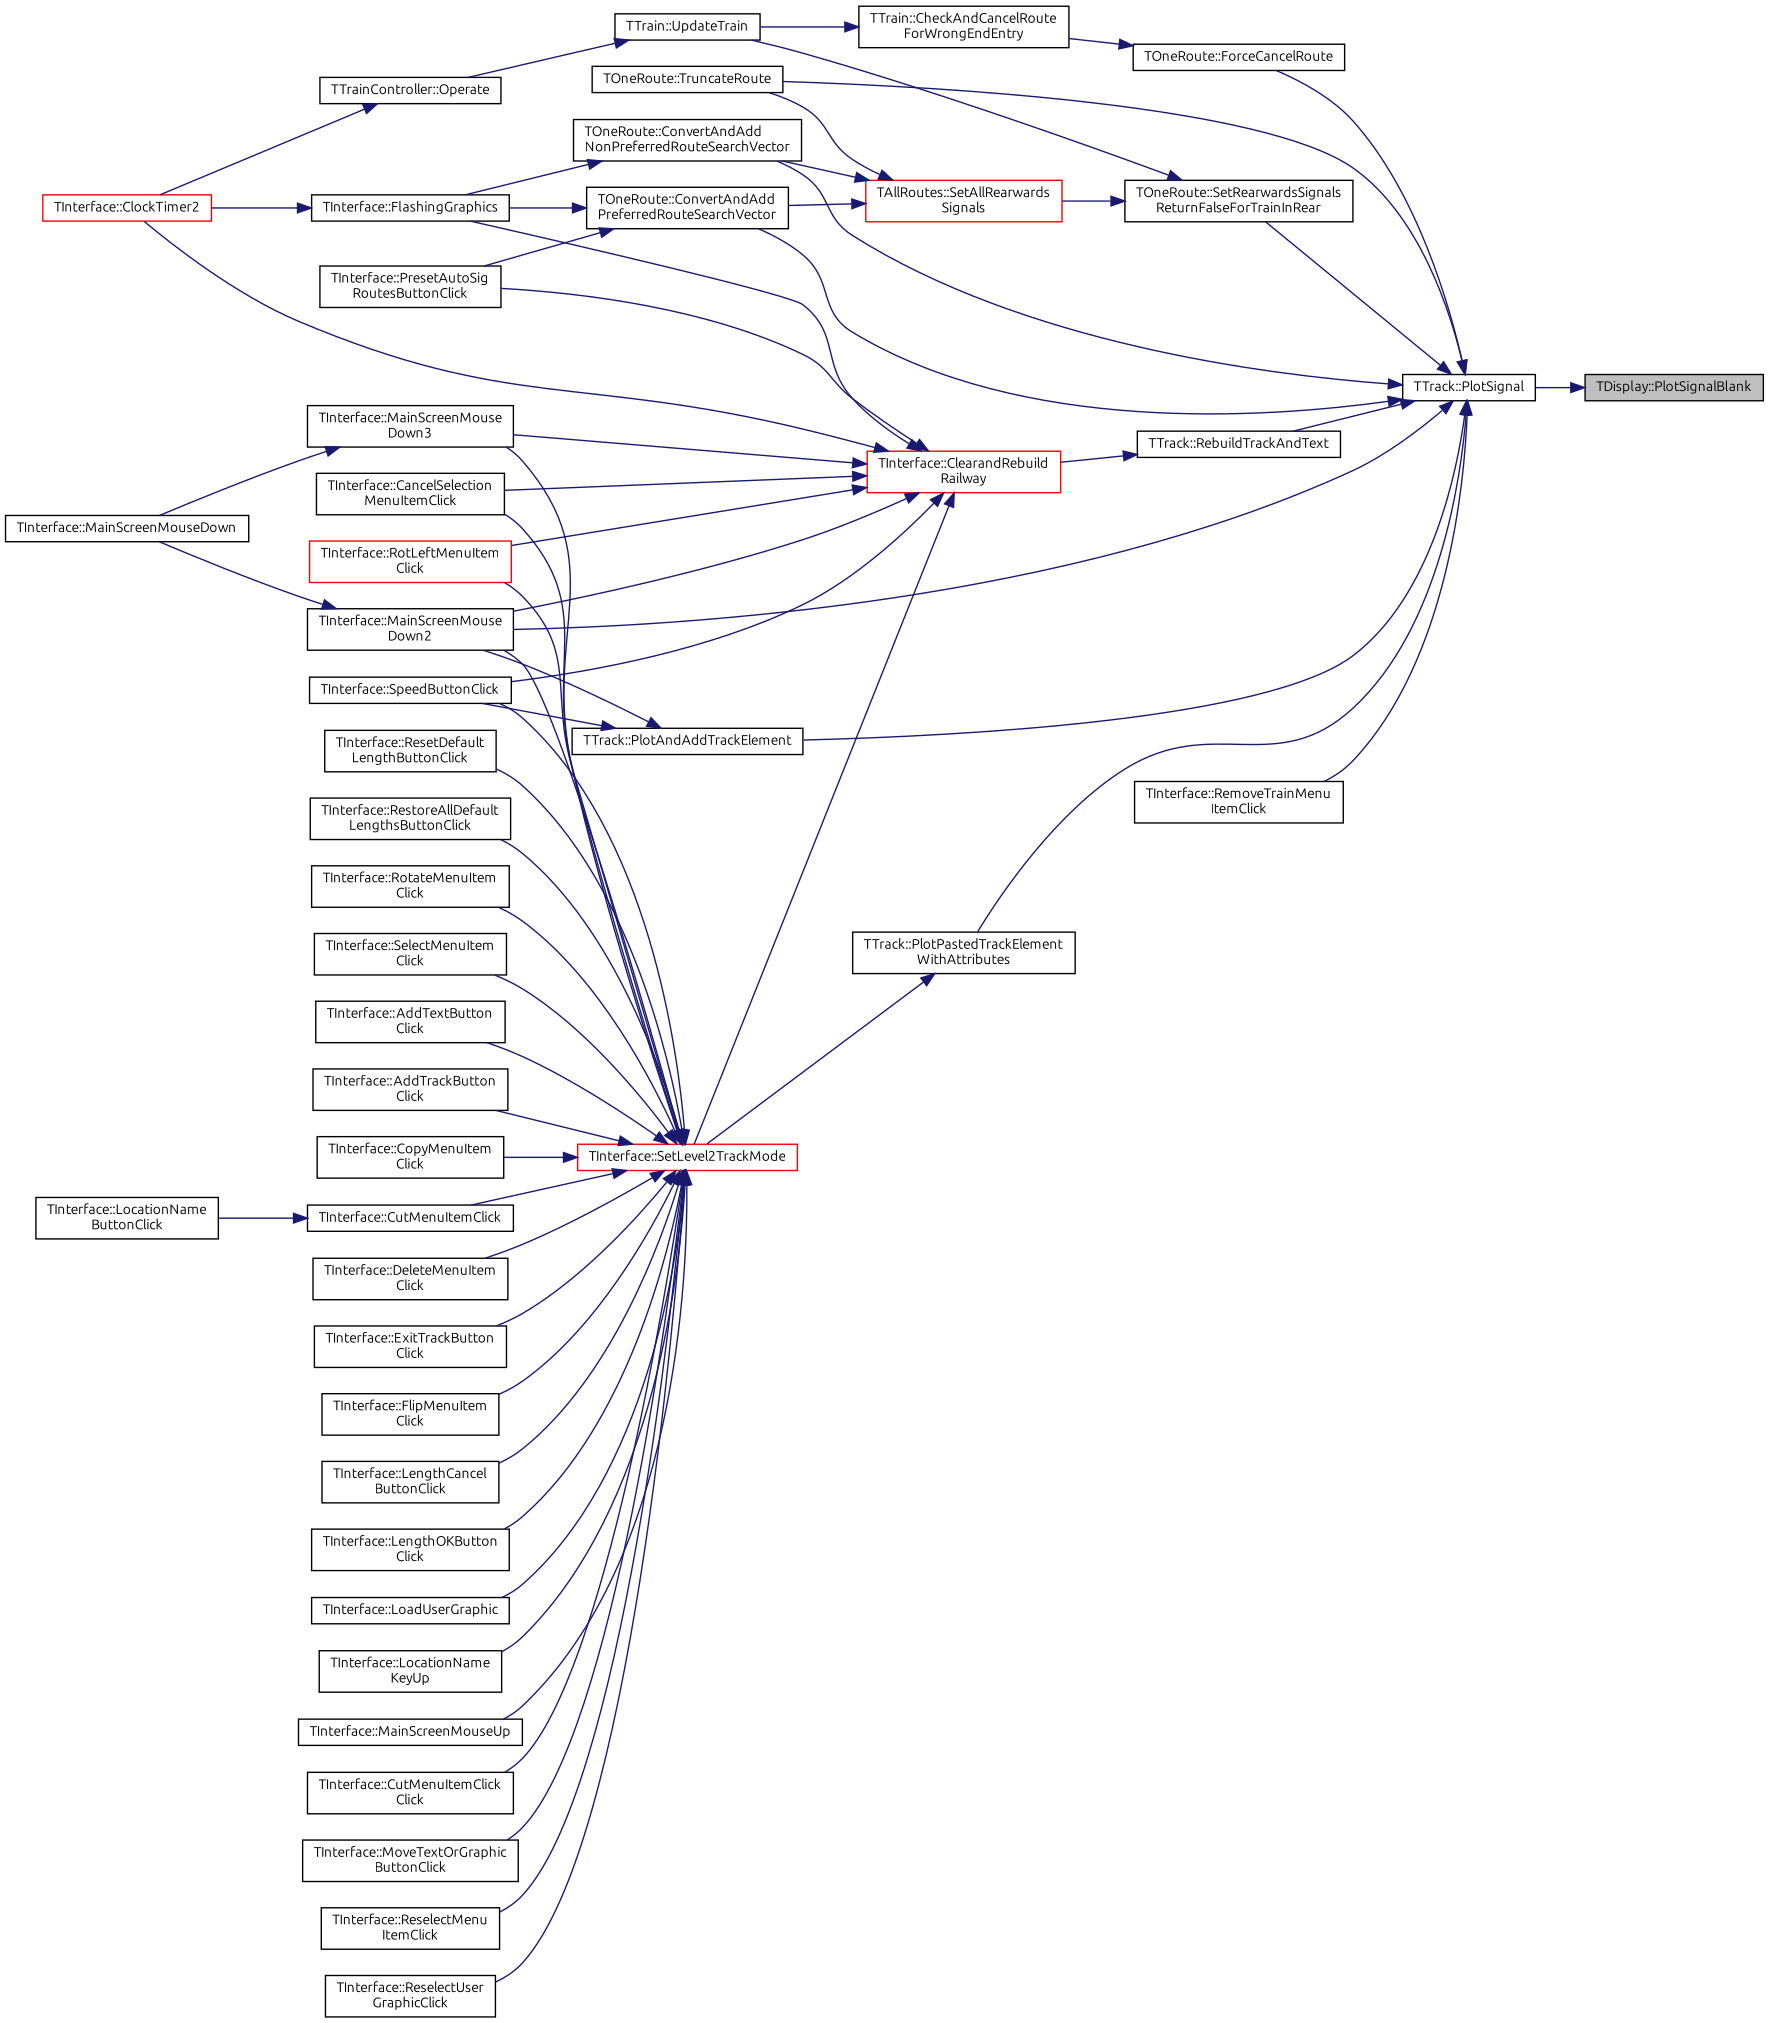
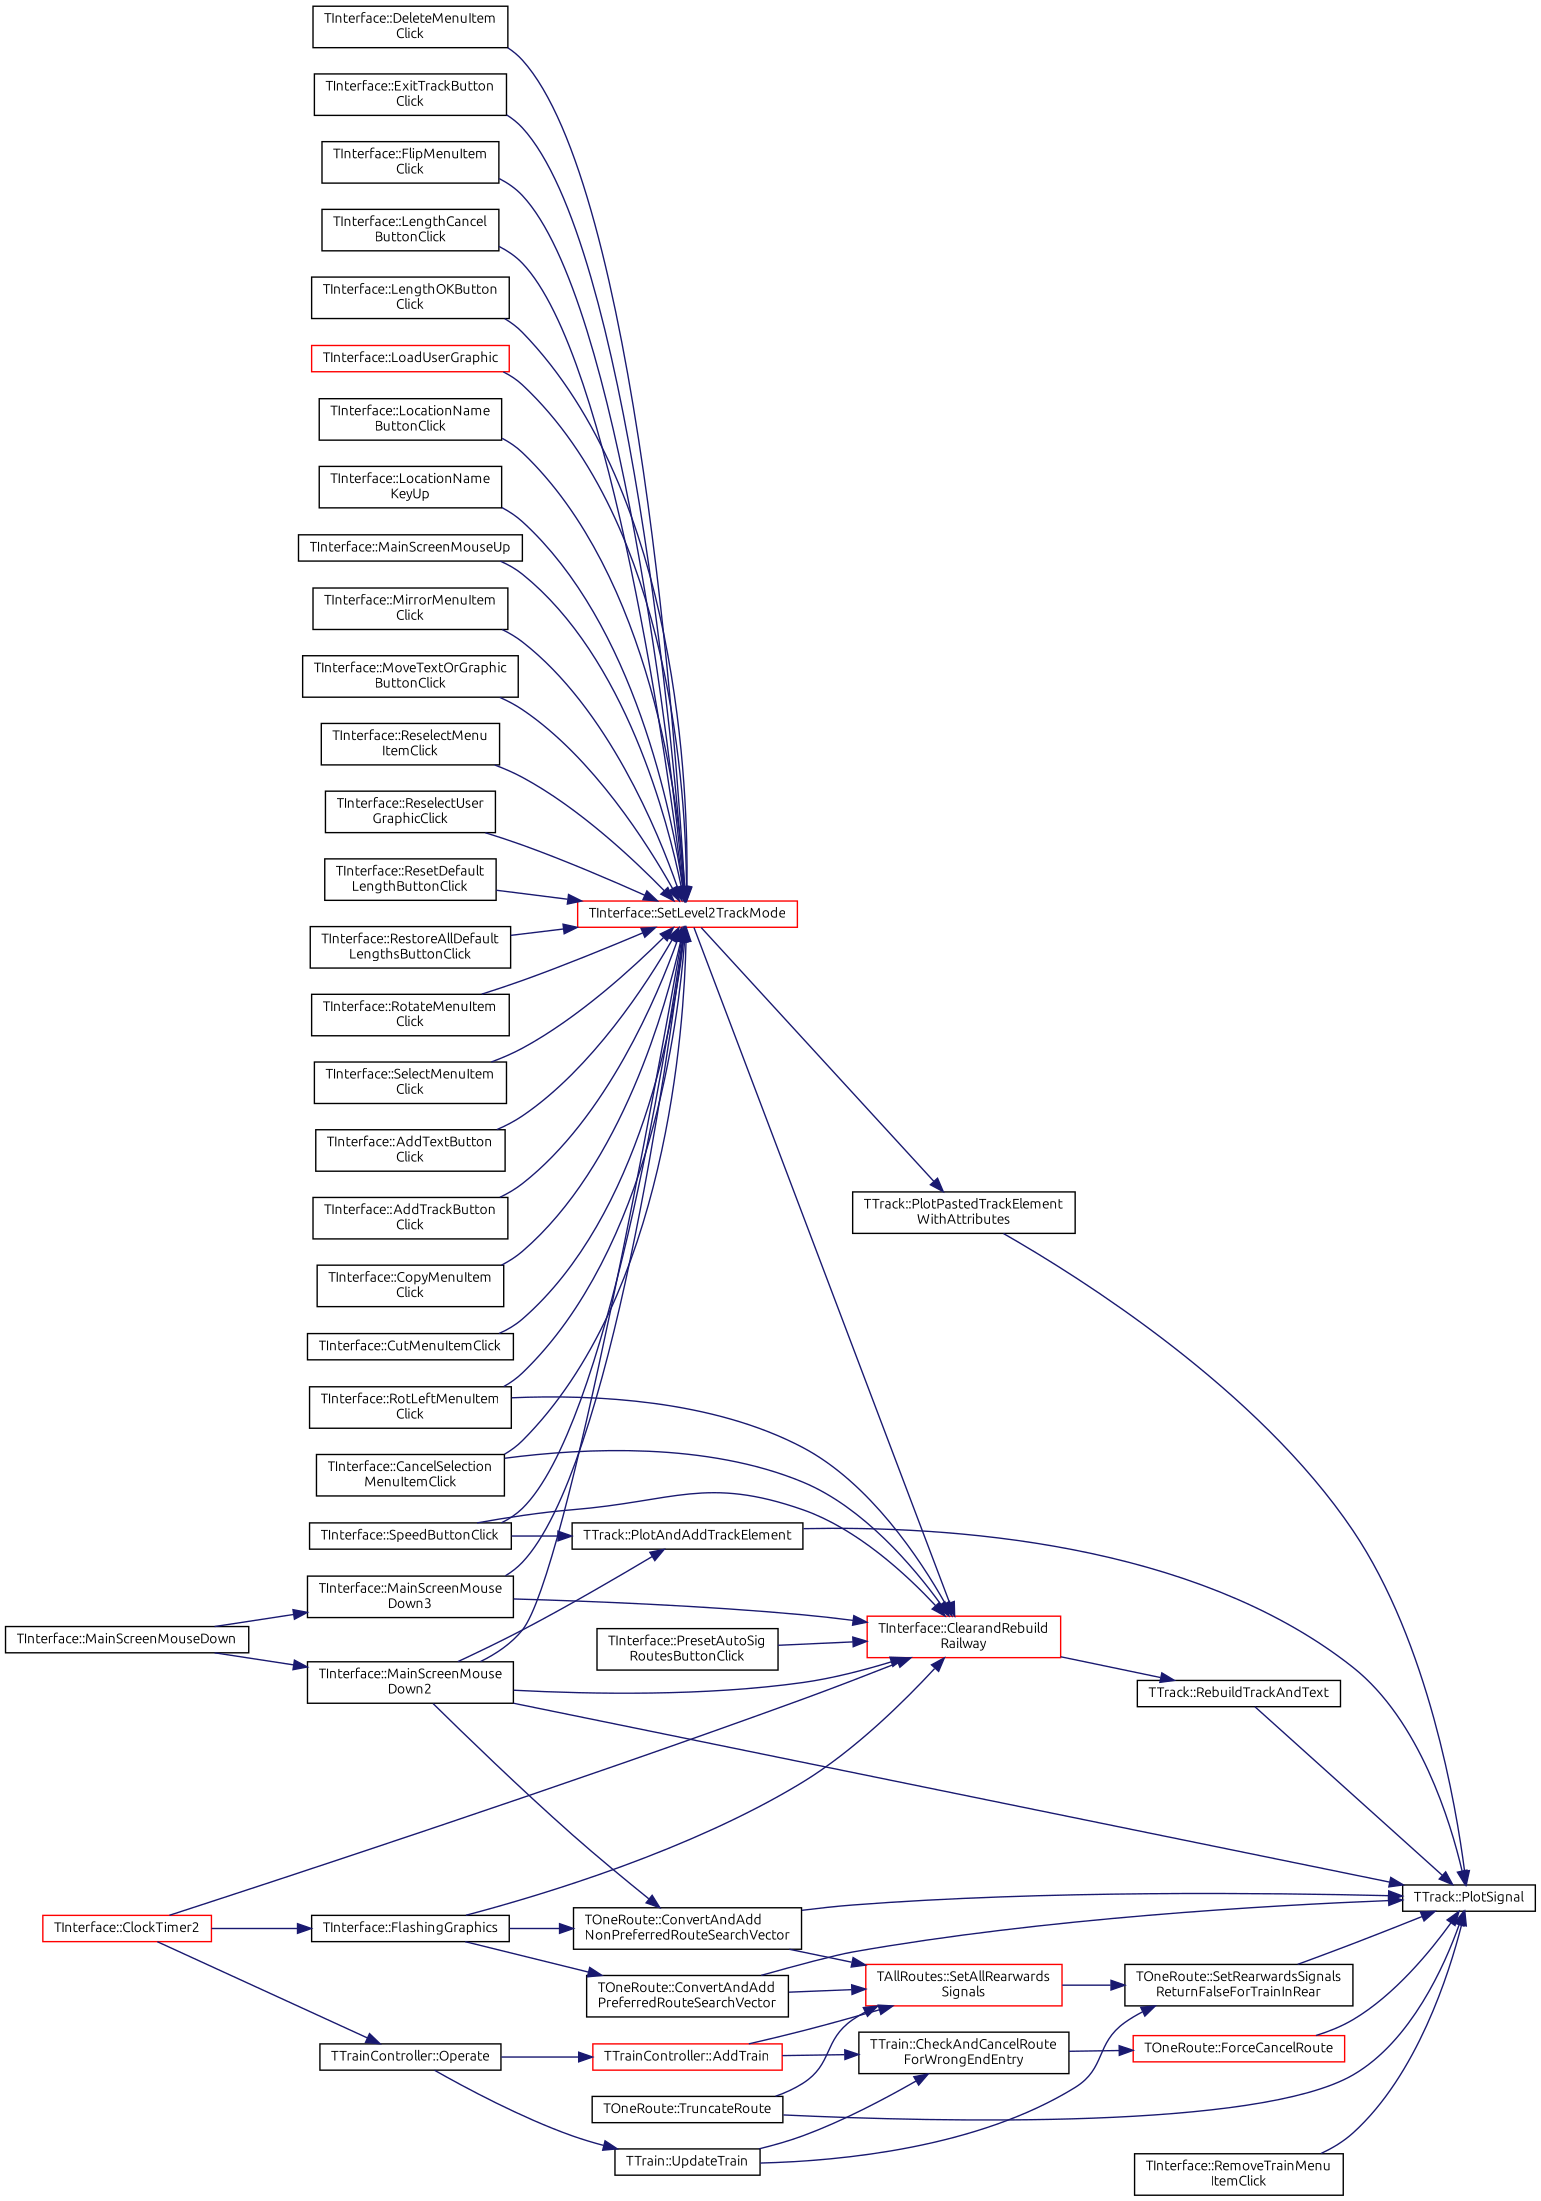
(1239, 57) -> (1239, 2049)
(542, 249) -> none
(1674, 388) -> none
(410, 562) -> (410, 1408)
(256, 1218) -> (636, 643)
(410, 1611) -> (410, 359)
(410, 1793) -> (410, 609)
none -> (538, 1804)
none -> (688, 2057)
